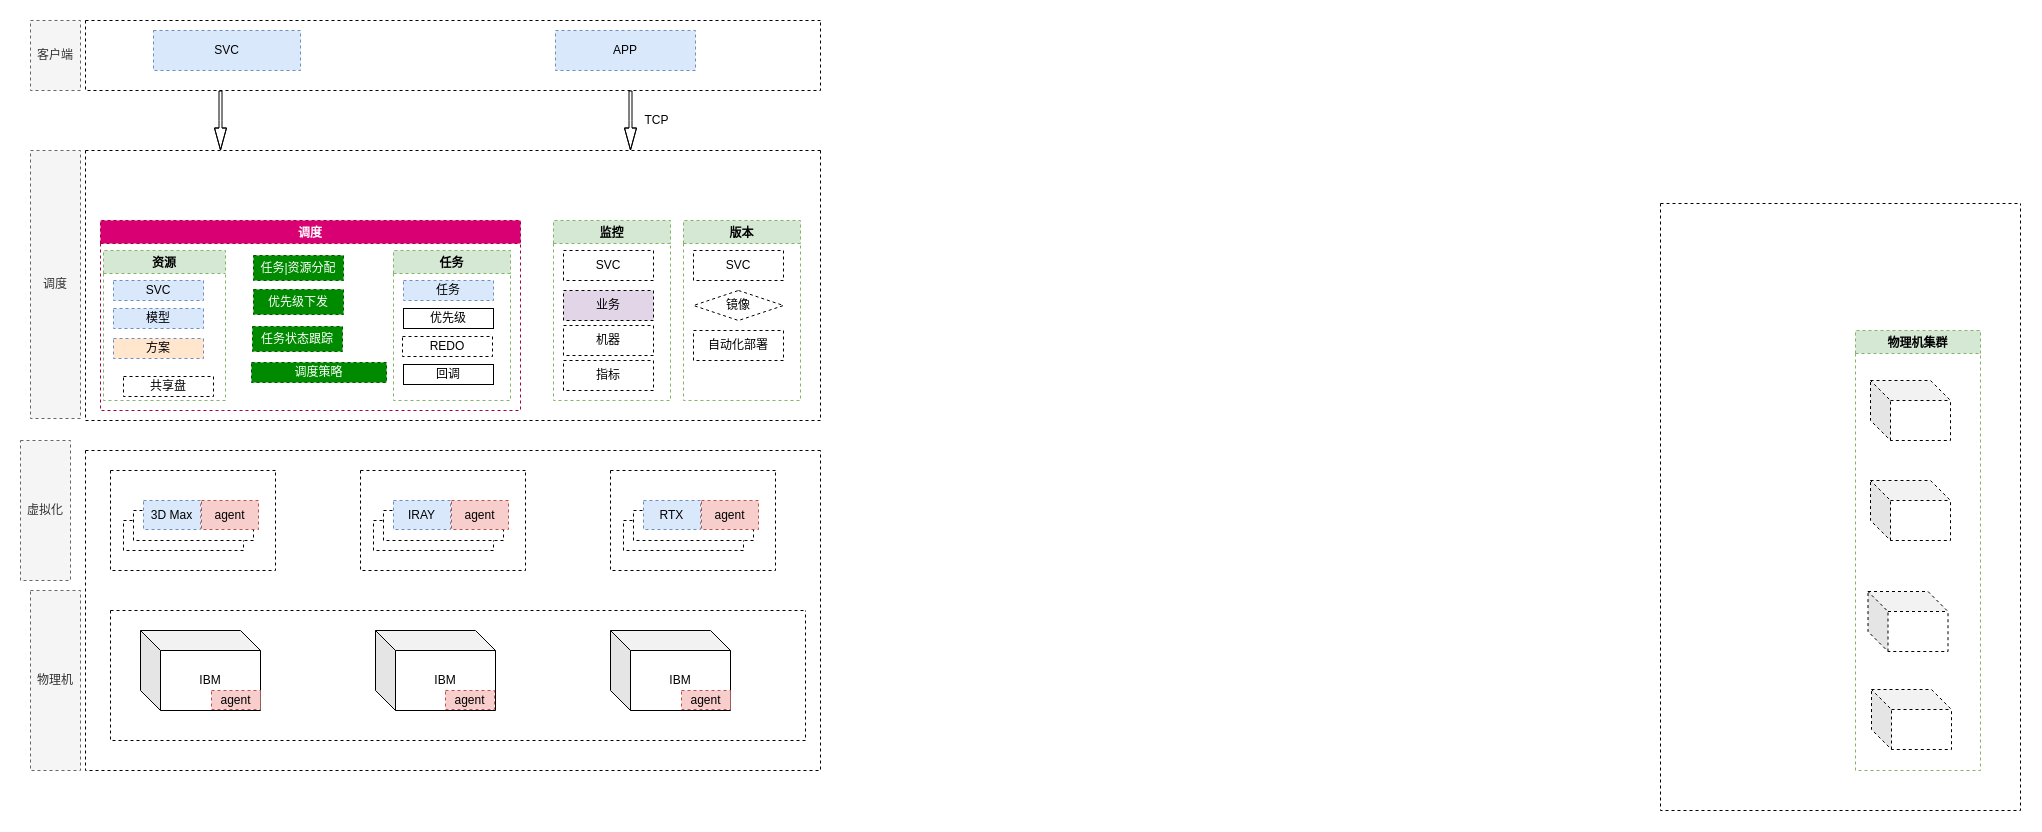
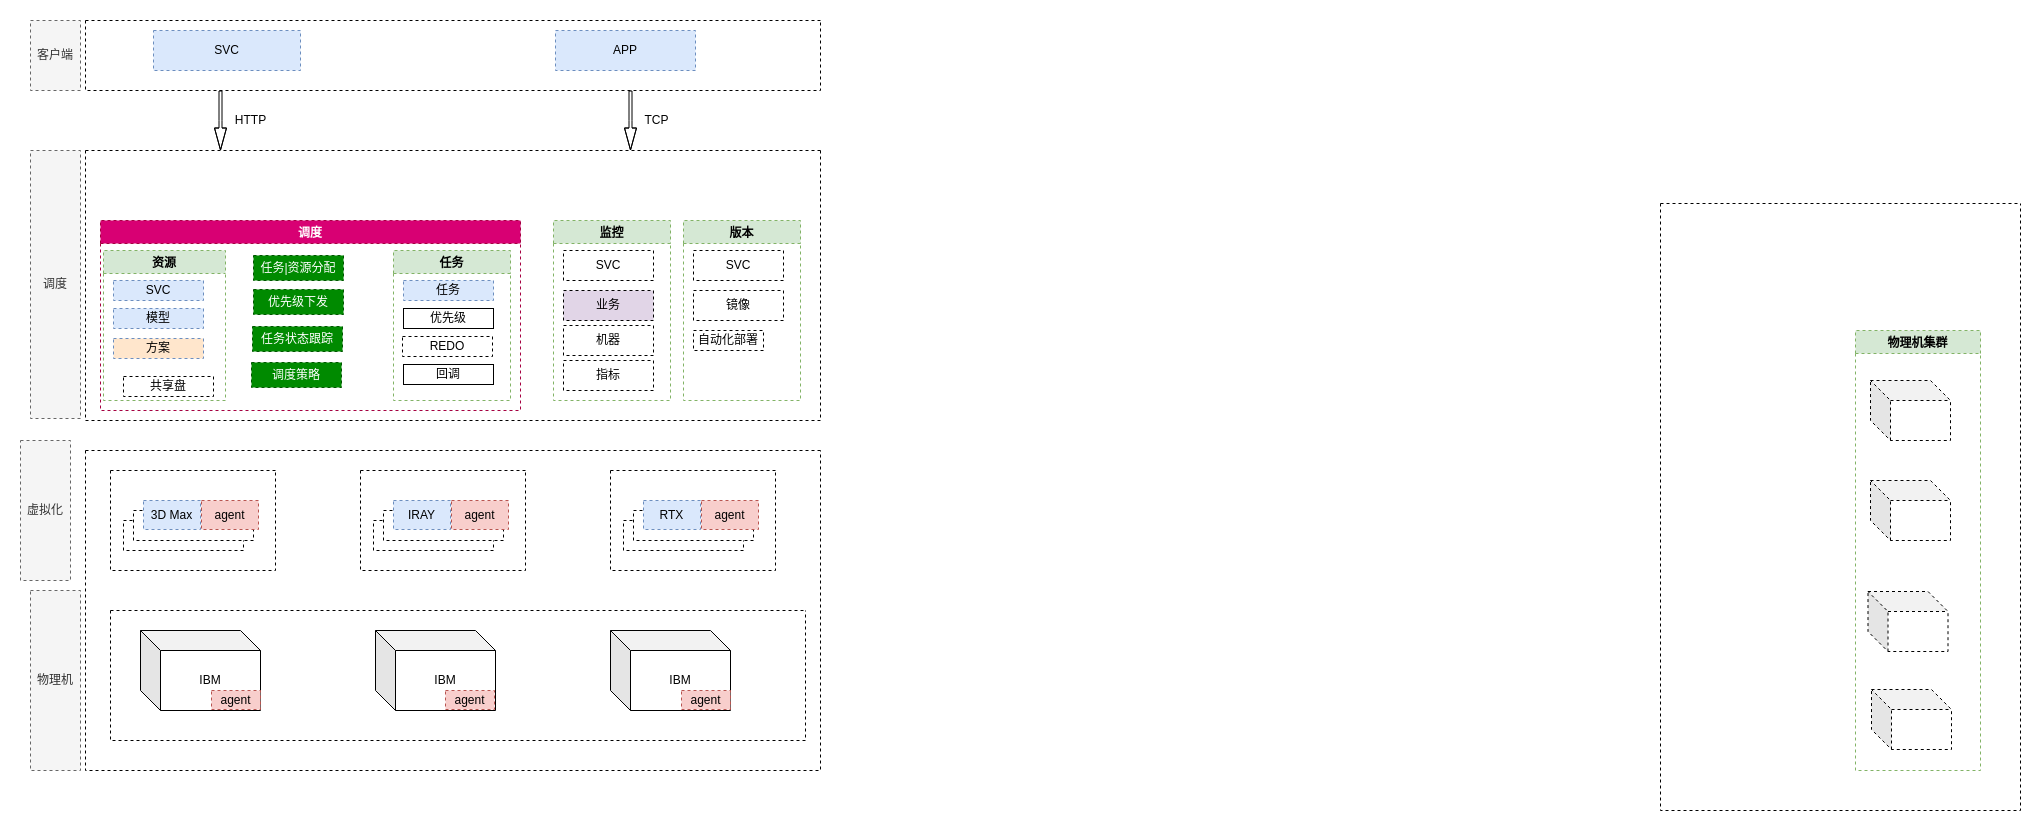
none -> (251, 121)
(739, 306) -> (739, 306)
(739, 346) -> (729, 341)
(319, 373) -> (297, 375)
